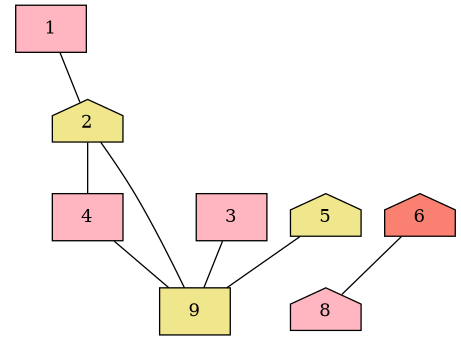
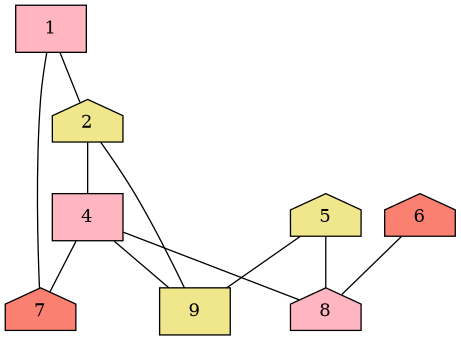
(232, 217) -> none
none -> (326, 262)
none -> (211, 266)
none -> (41, 311)
